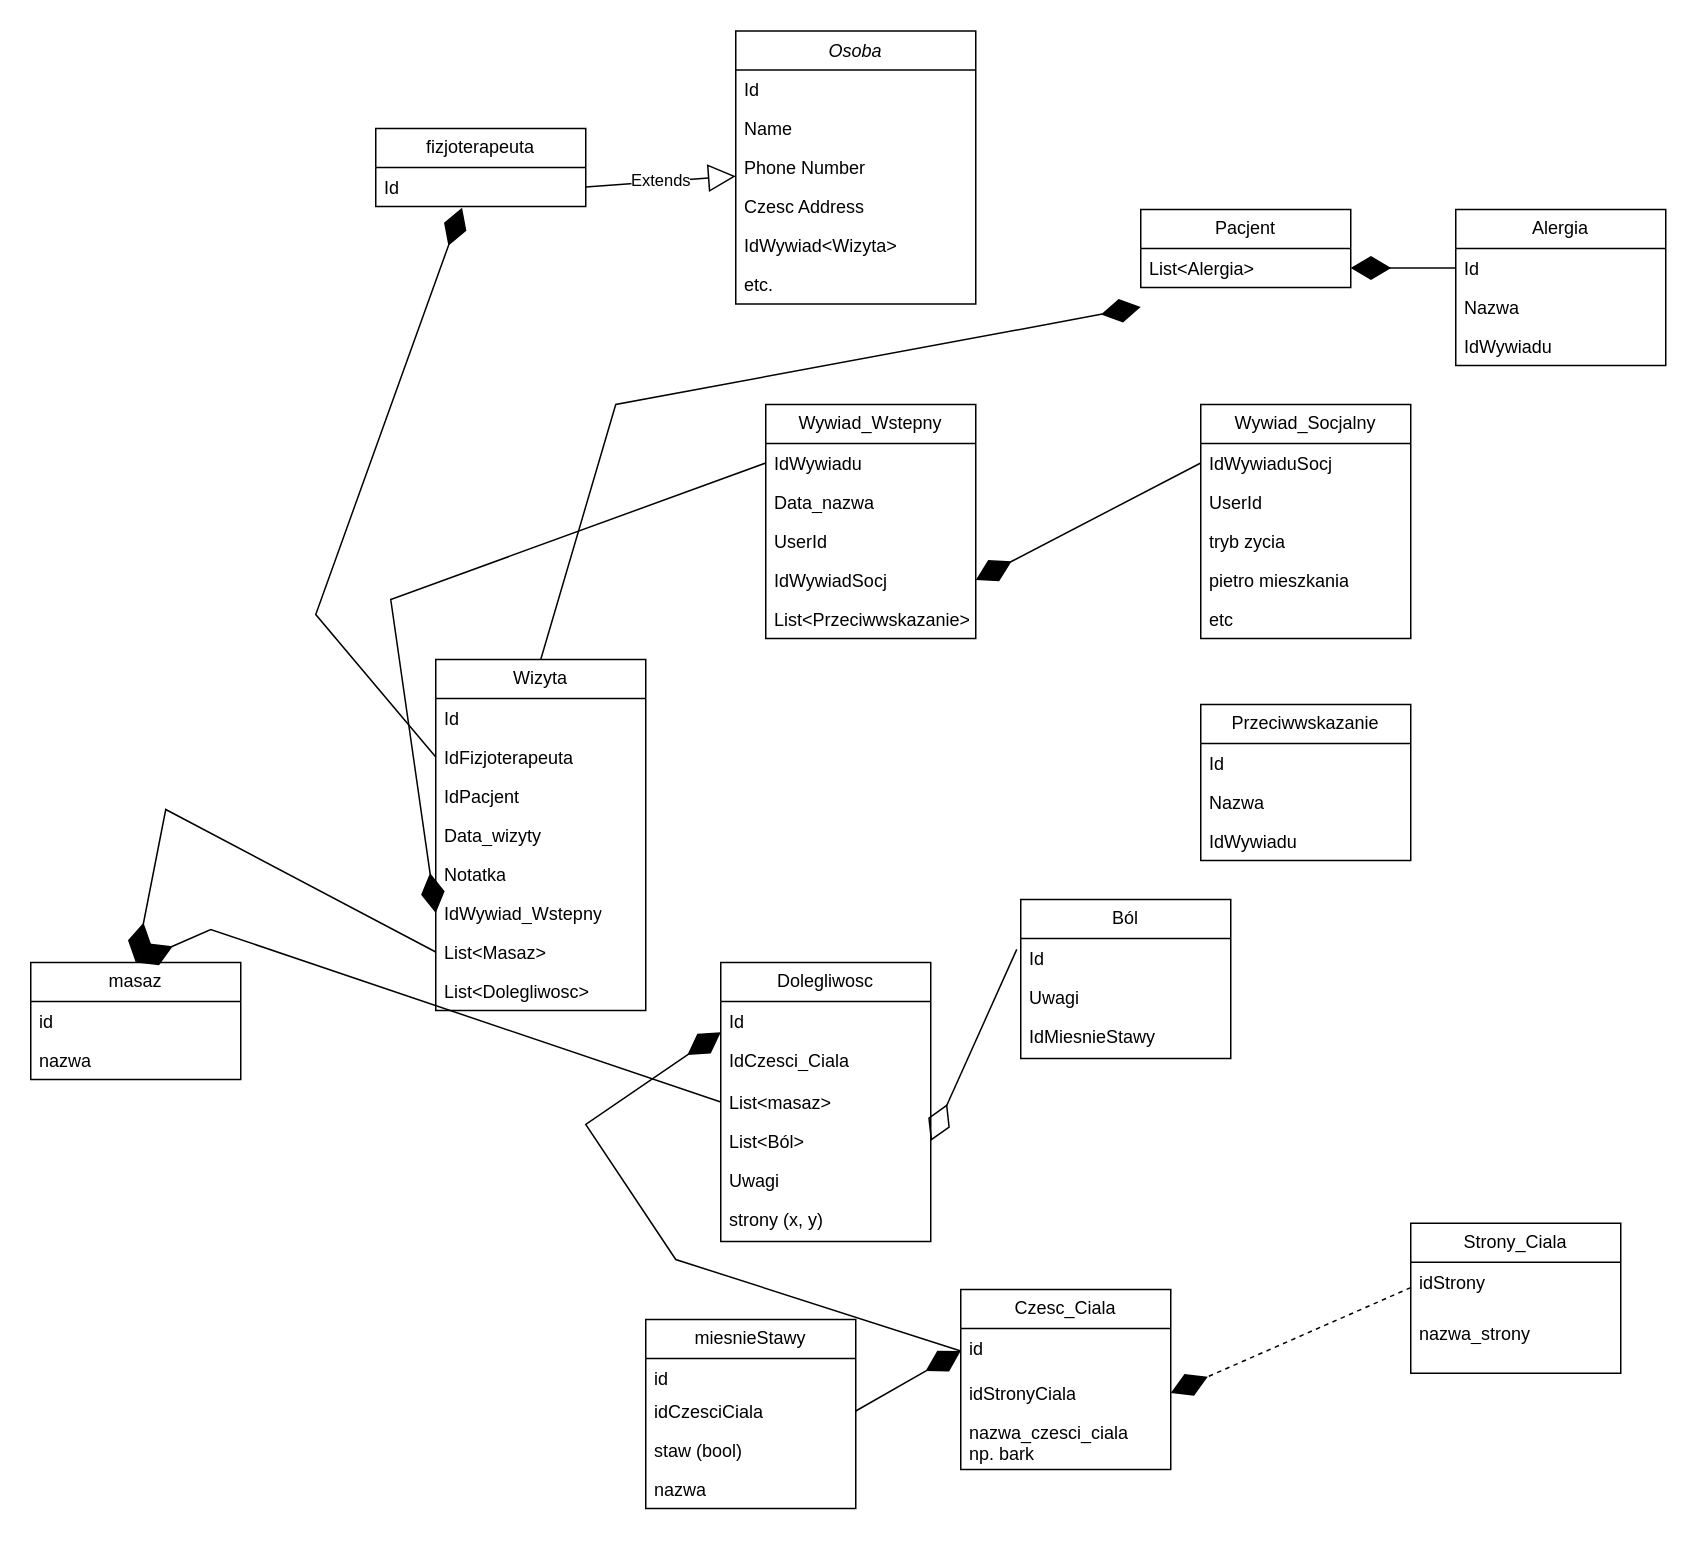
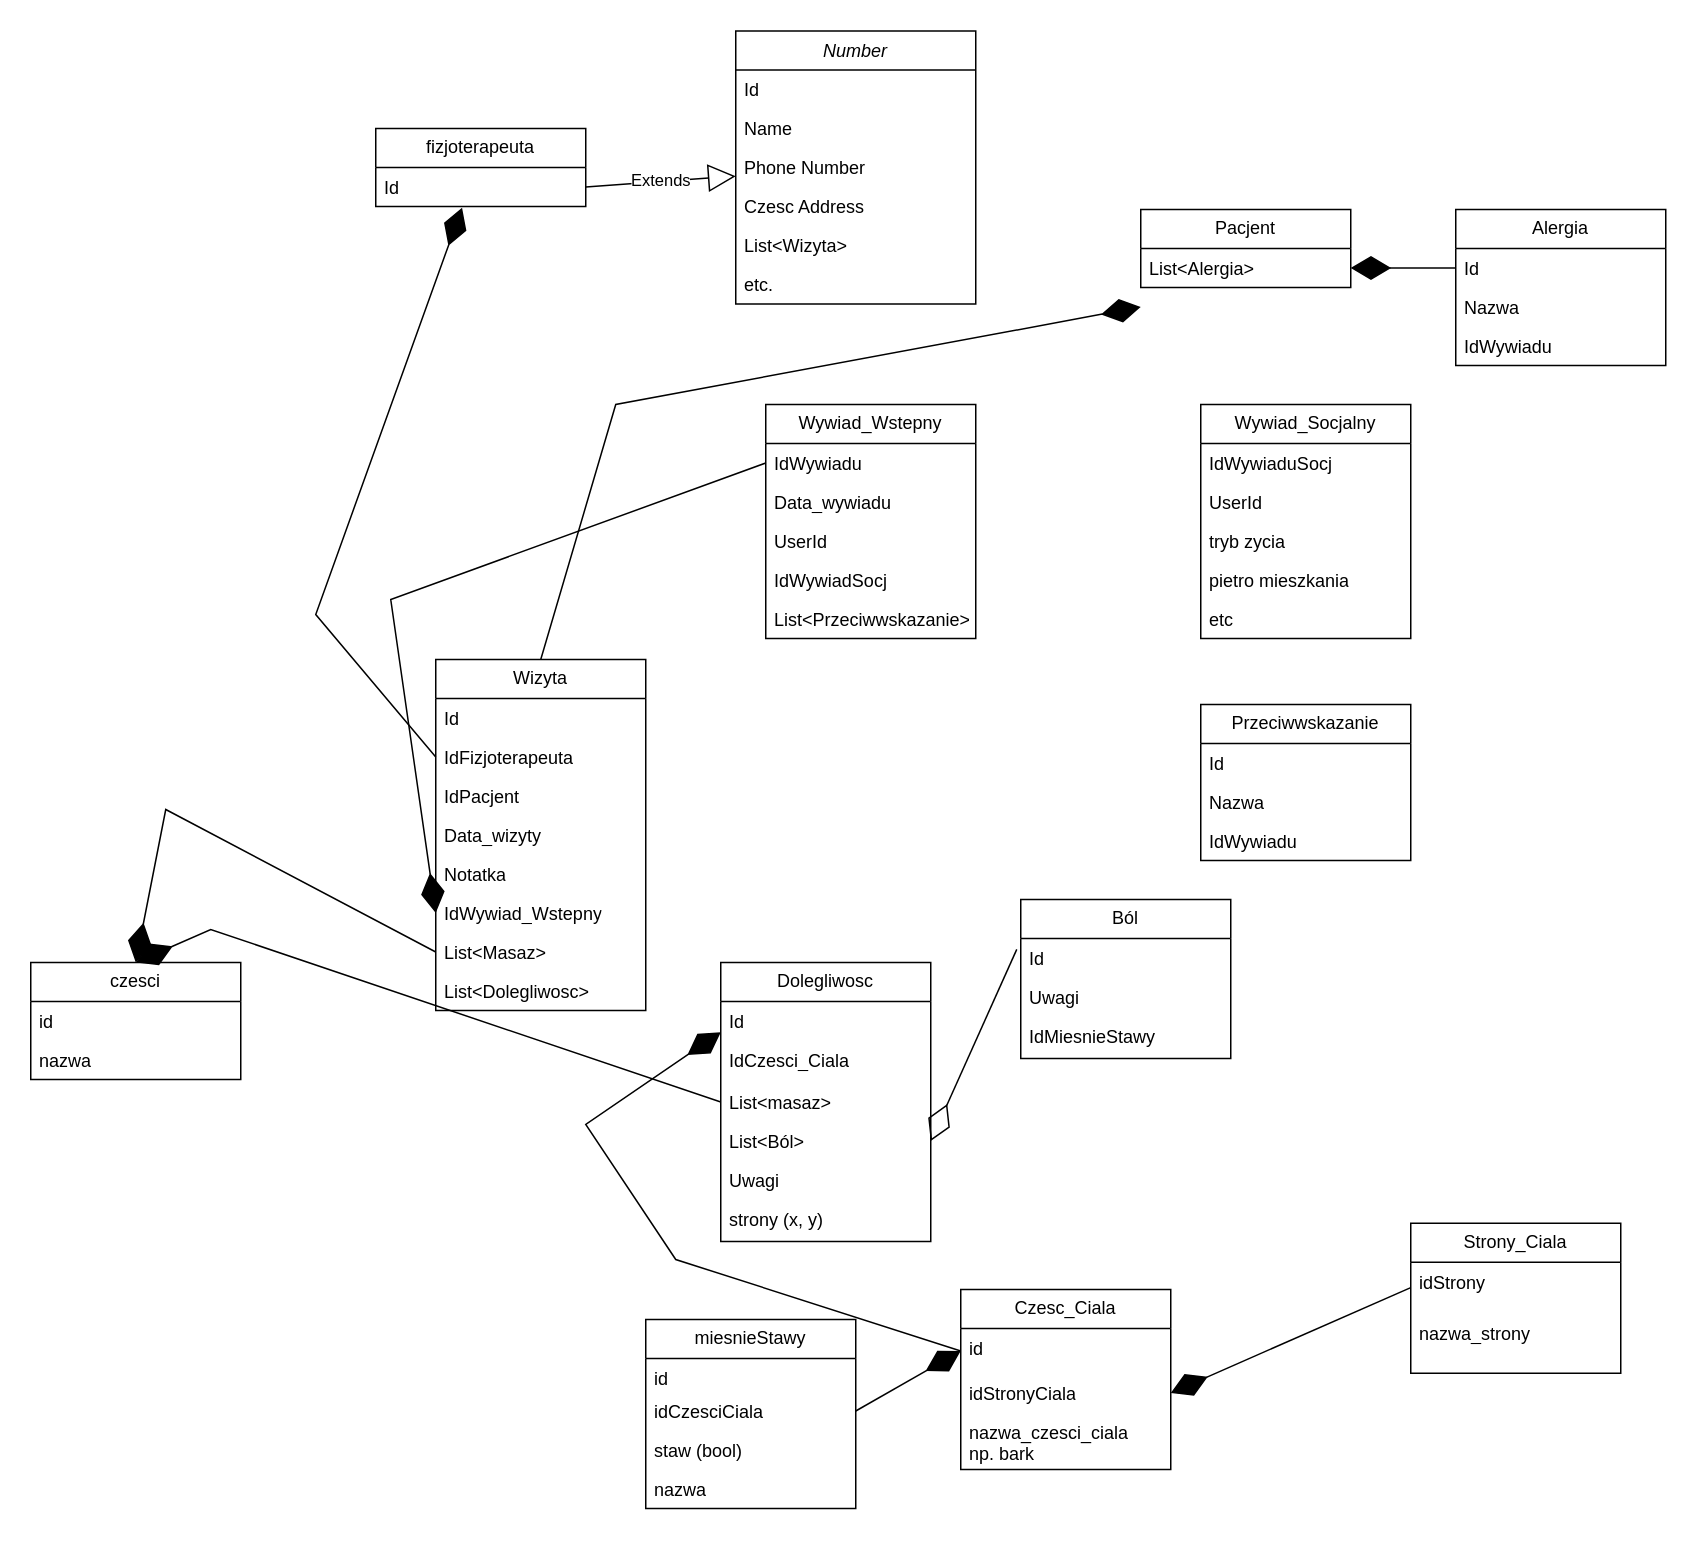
(855, 51) -> (855, 51)
(821, 247) -> (801, 247)
(825, 504) -> (833, 504)
(1106, 512) -> none
(136, 982) -> (136, 982)
(1307, 1333) -> (1307, 1333)
